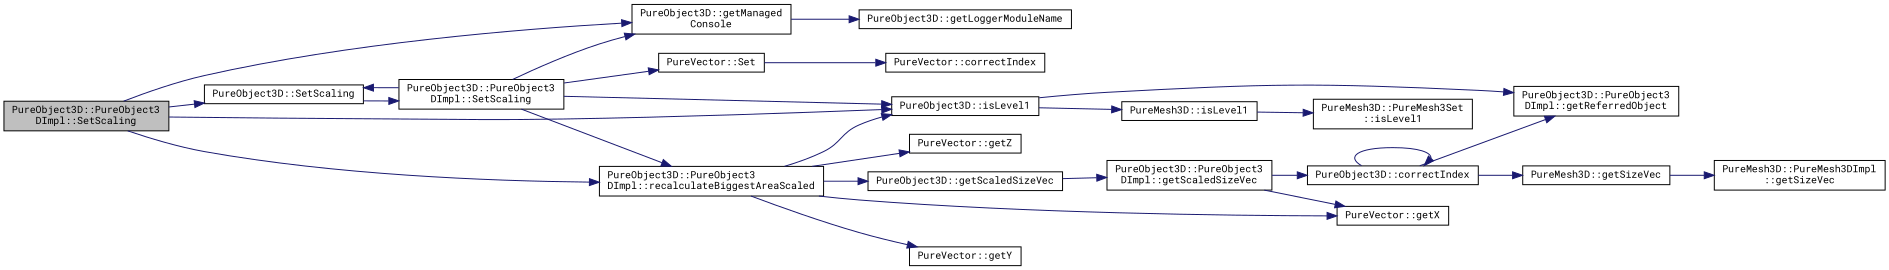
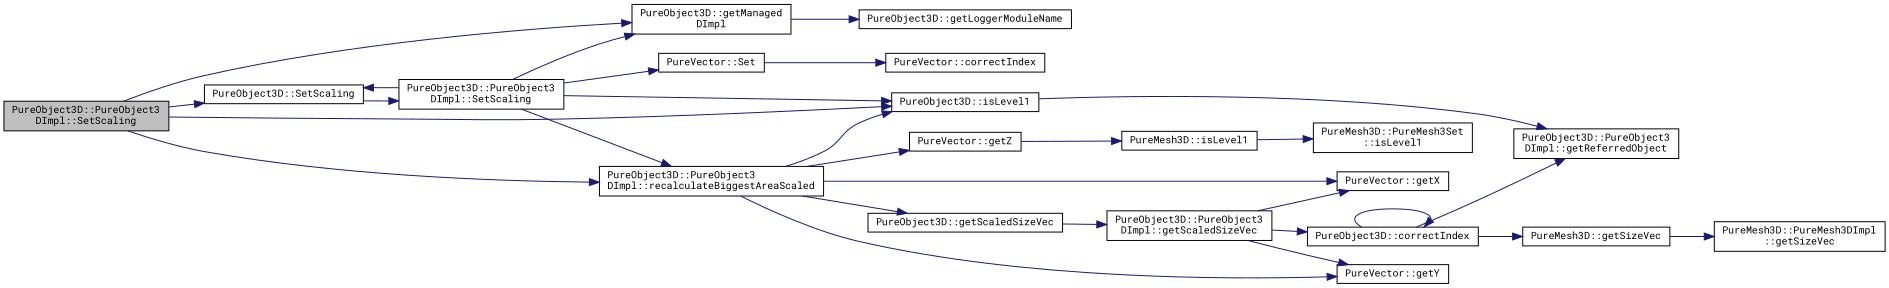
(711, 19) -> (711, 19)
(1075, 109) -> (1066, 141)
none -> (1293, 252)
